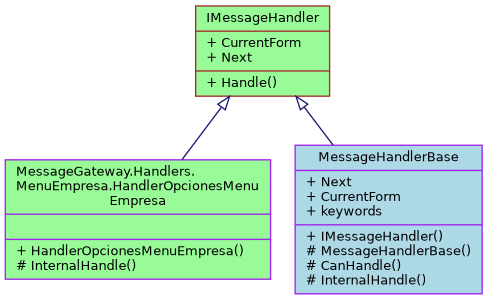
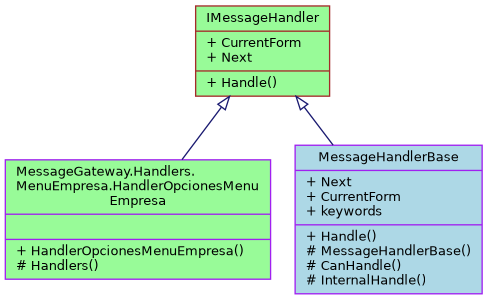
(375, 237) -> (342, 237)
(76, 266) -> (58, 266)
